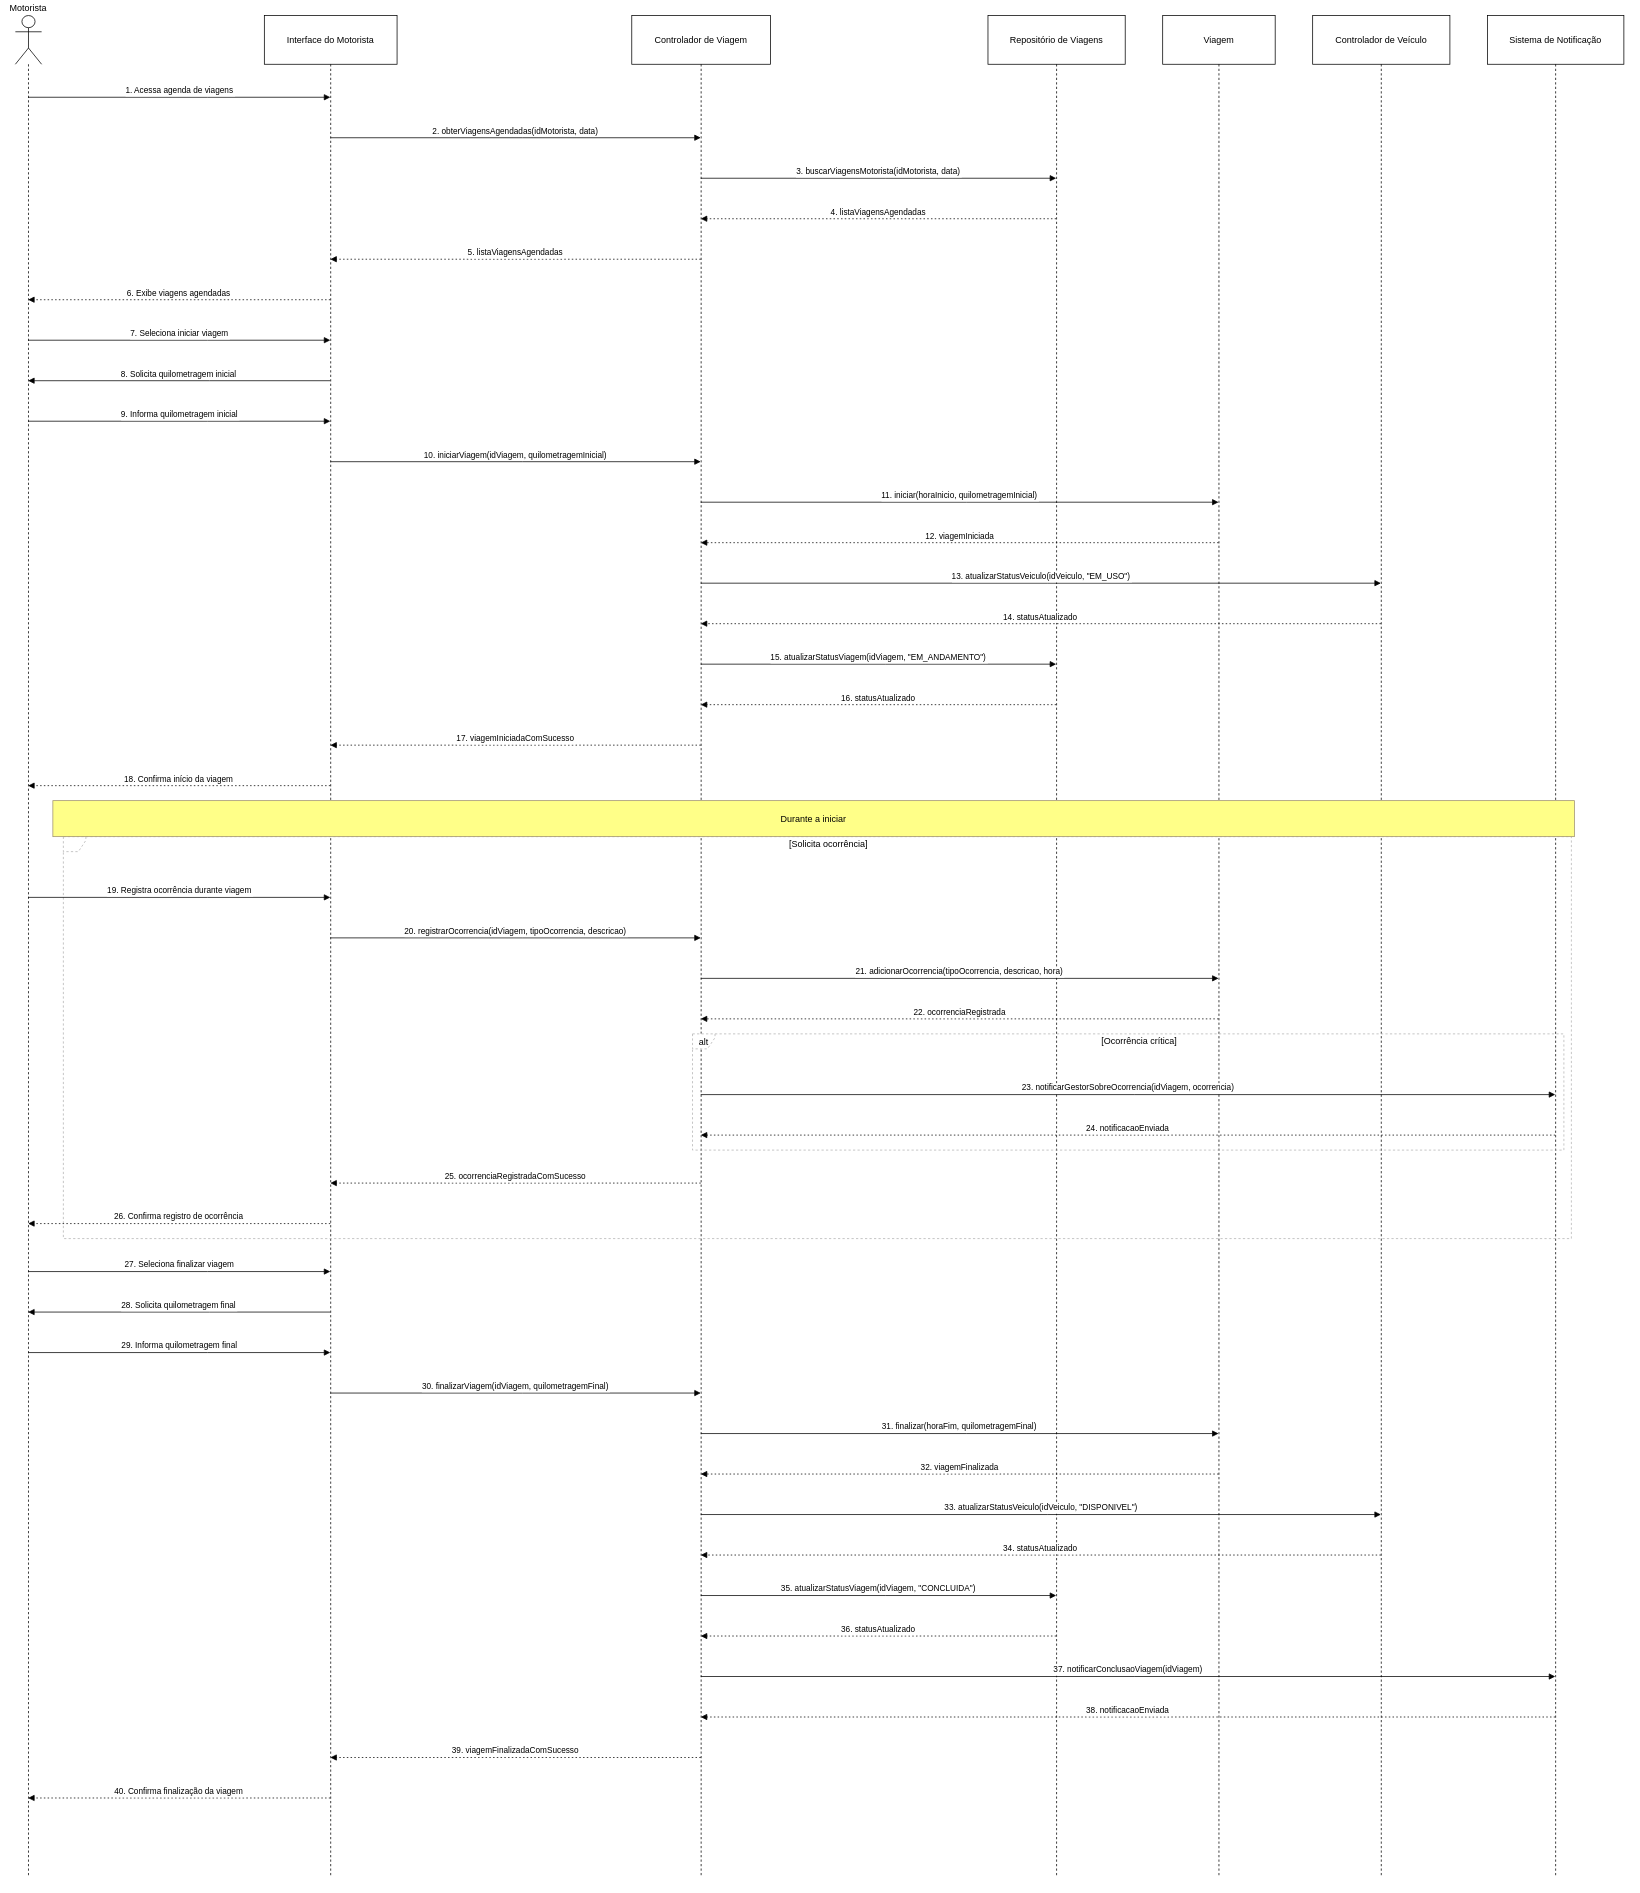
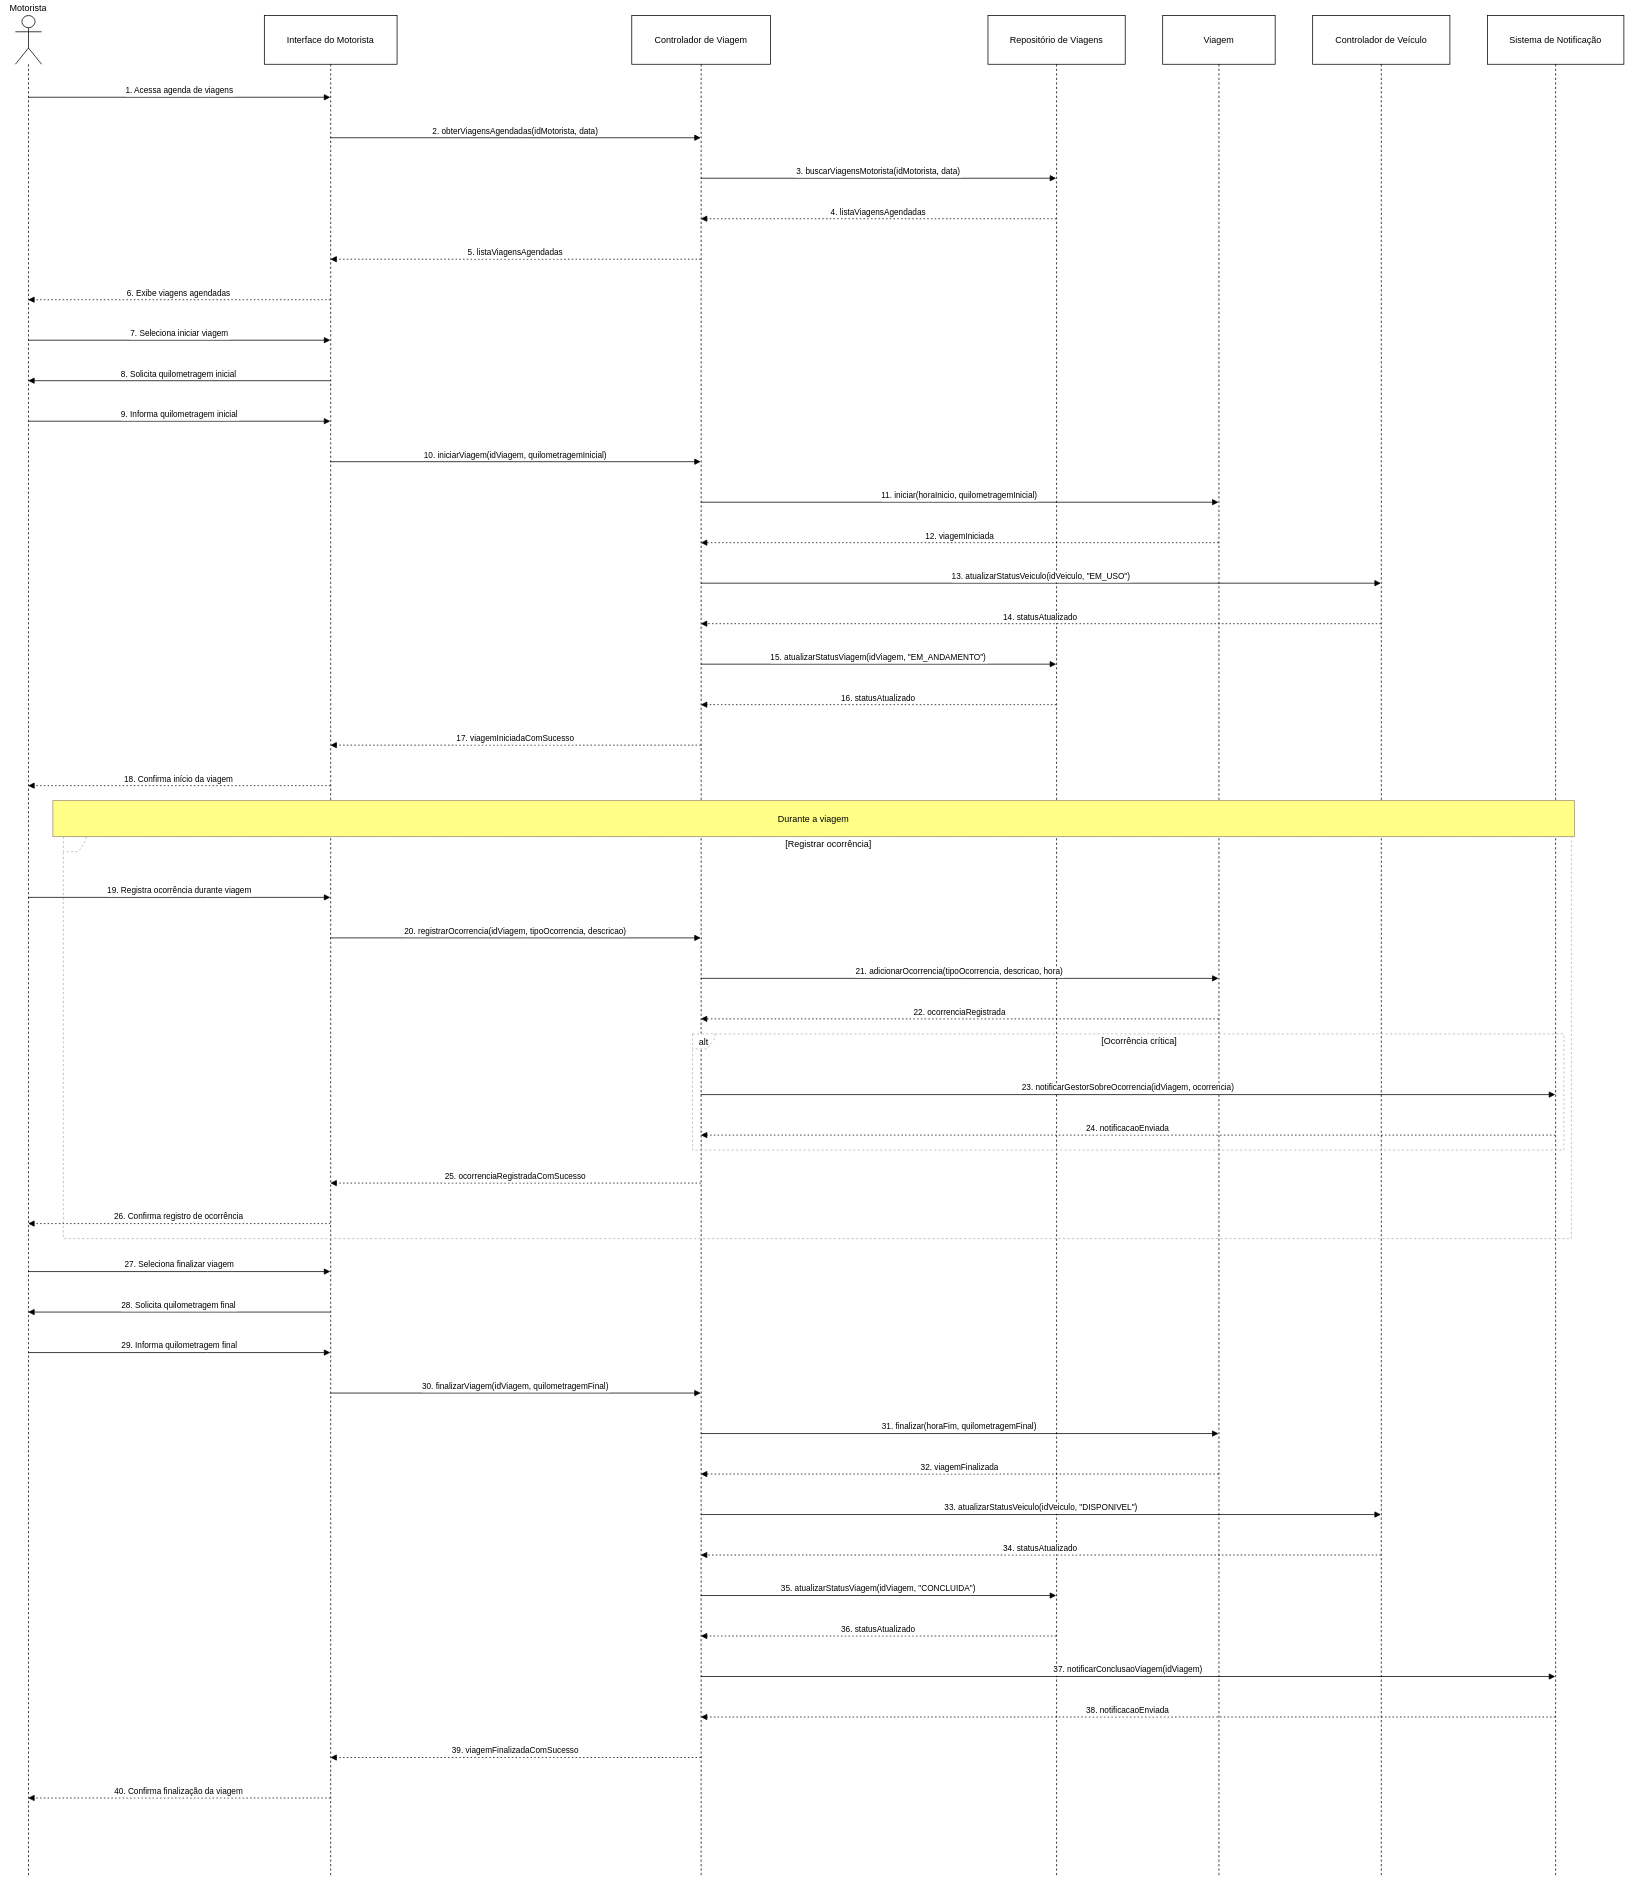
(813, 819) -> (813, 819)
(829, 844) -> (829, 844)
